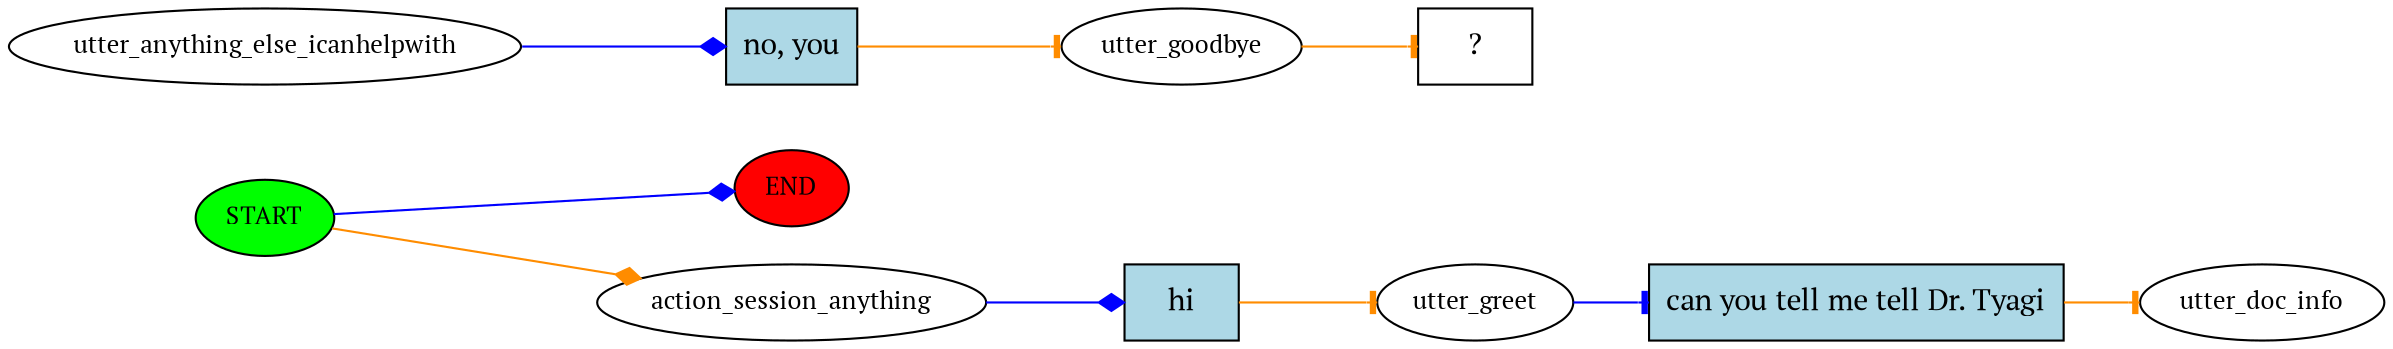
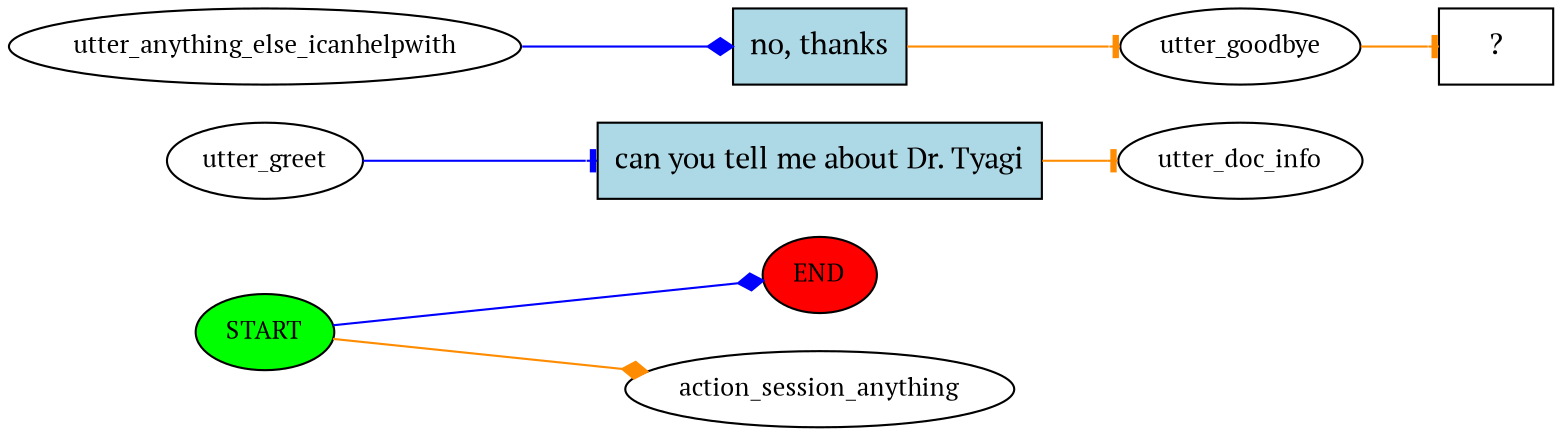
(792, 47) -> (820, 47)
(1182, 302) -> none
(1856, 302) -> (820, 161)
